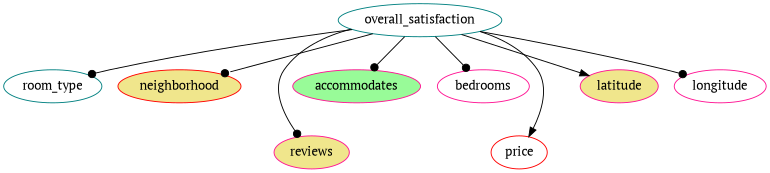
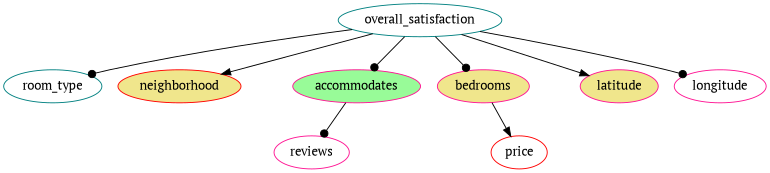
(287, 57) -> (302, 53)
(289, 64) -> (336, 117)
(535, 66) -> (499, 116)
(483, 86) -> (483, 86)
(312, 152) -> (312, 152)
